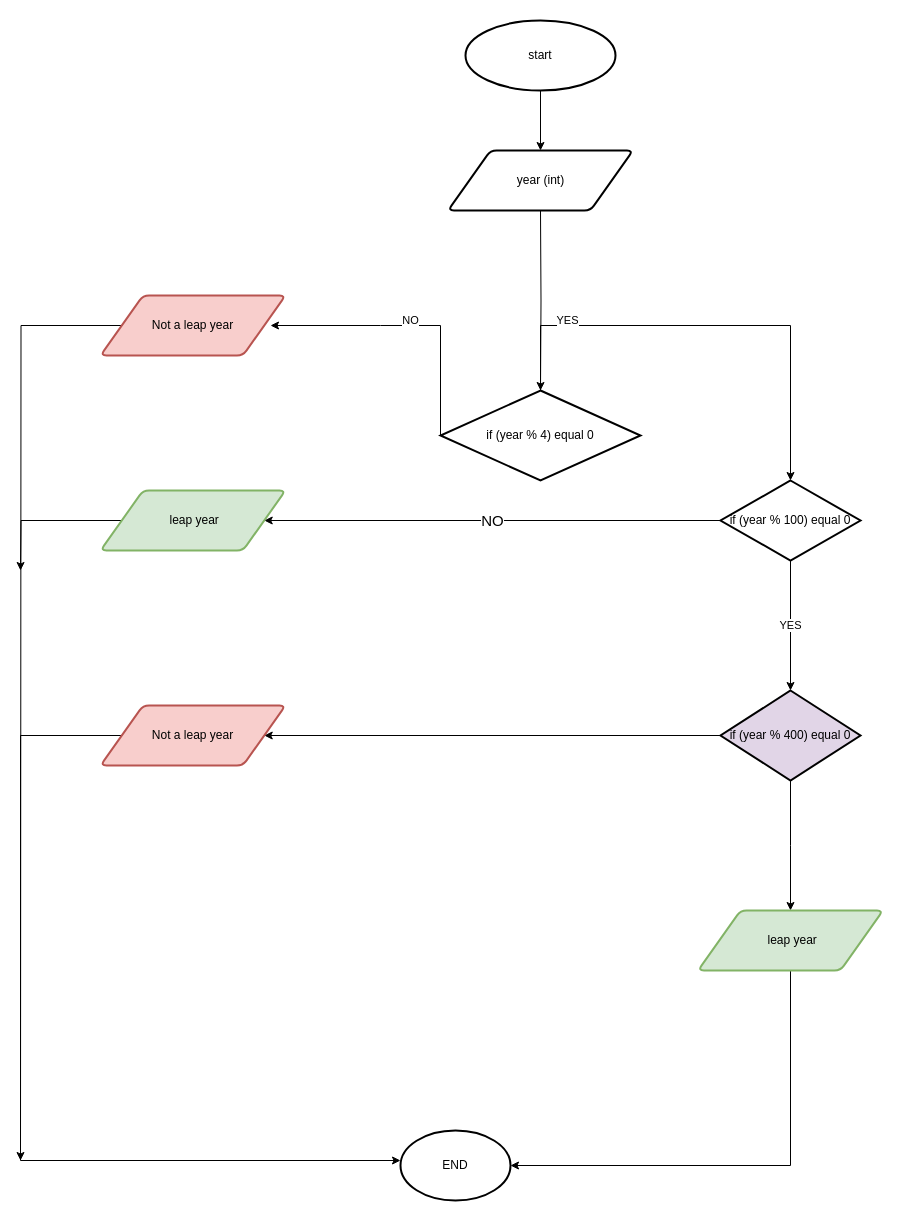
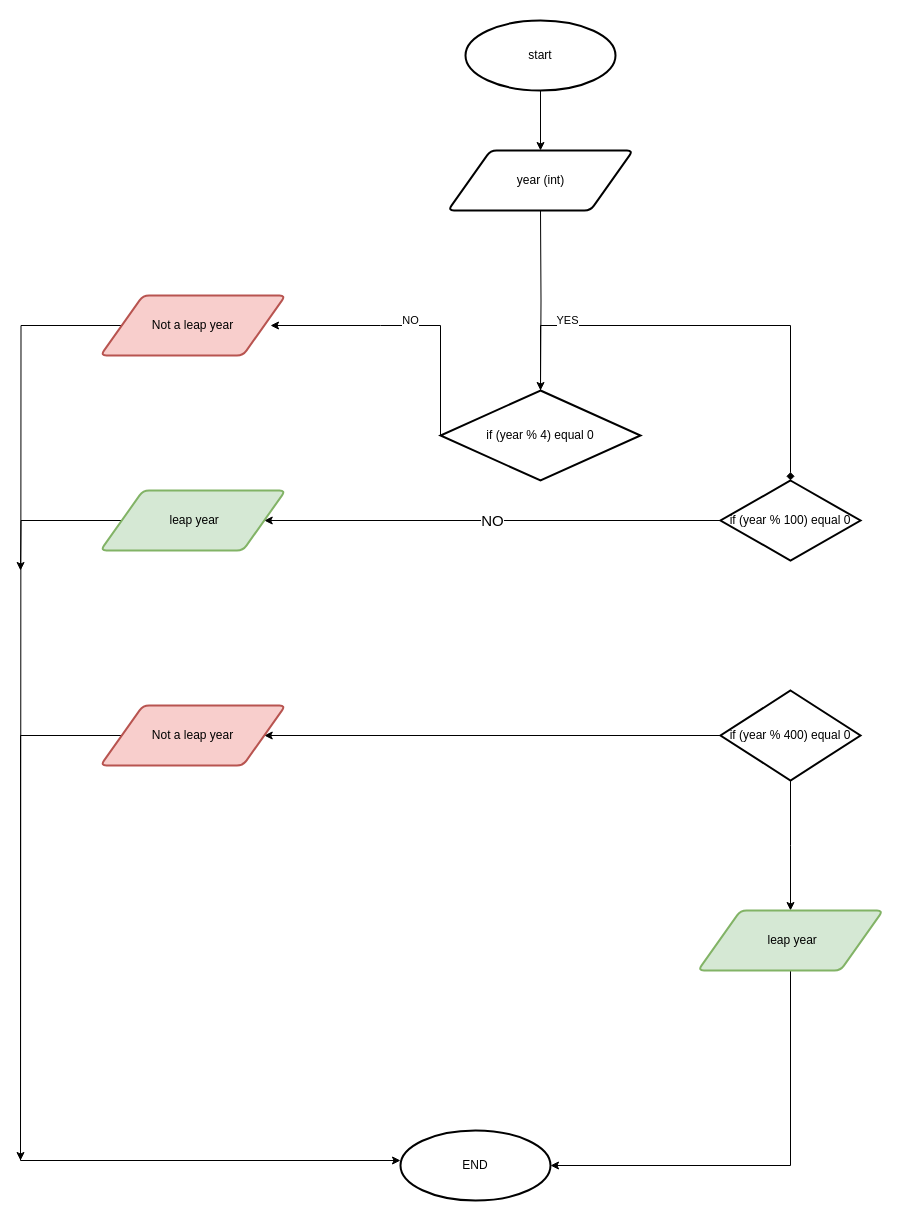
(791, 472) -> (791, 472)
(791, 622) -> none
(791, 736) -> (791, 736)
(456, 1166) -> (476, 1166)
